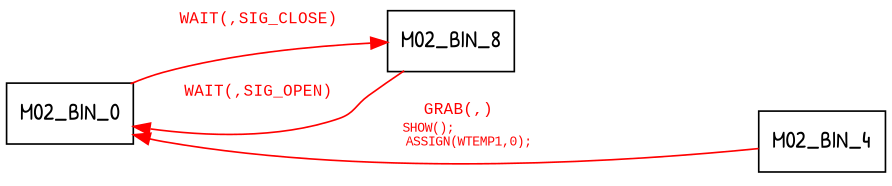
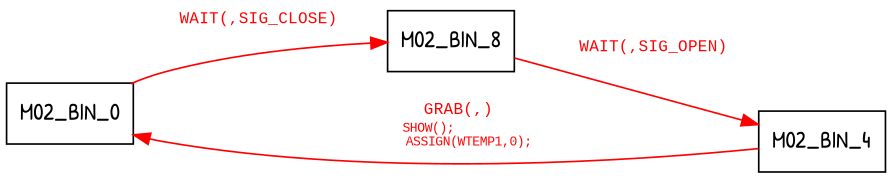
(286, 131) -> (628, 89)
